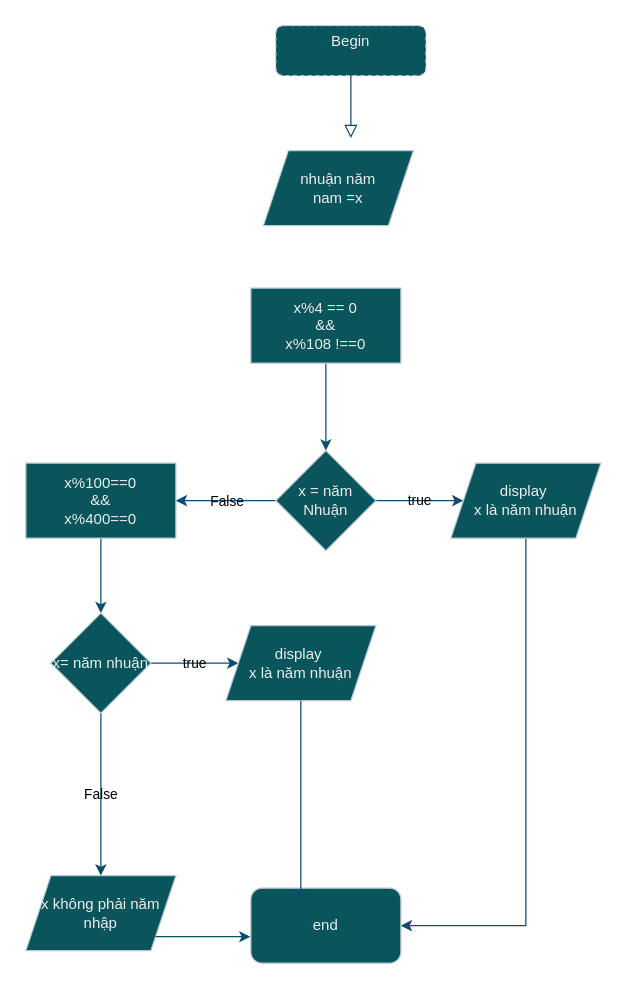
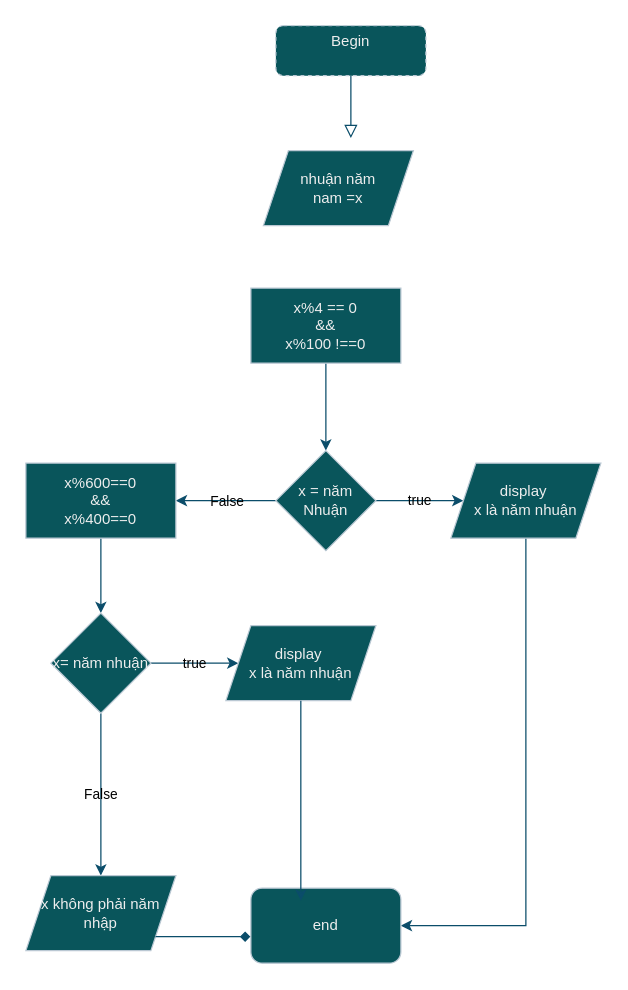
(326, 326) -> (326, 326)
(101, 501) -> (101, 501)
(240, 937) -> (239, 937)
